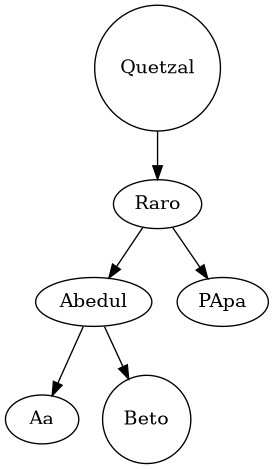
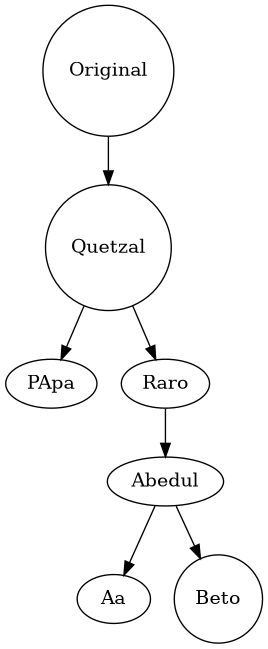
none -> (108, 71)
(186, 247) -> (75, 326)
